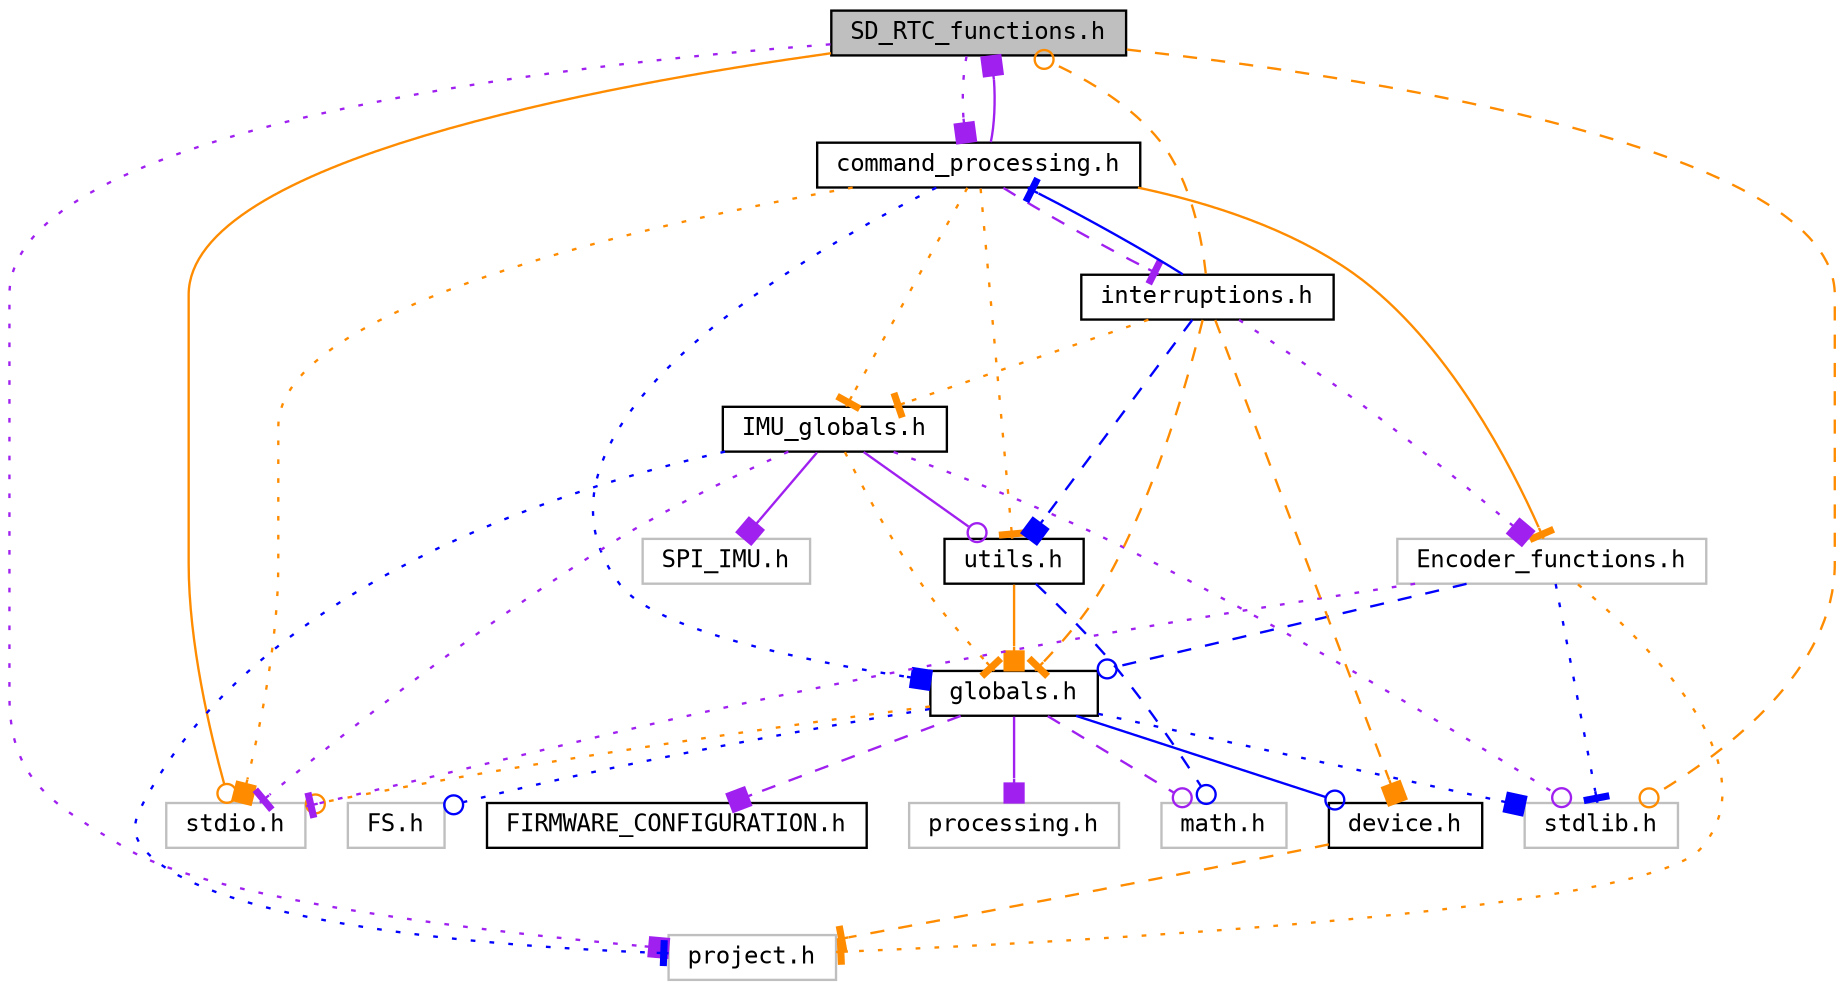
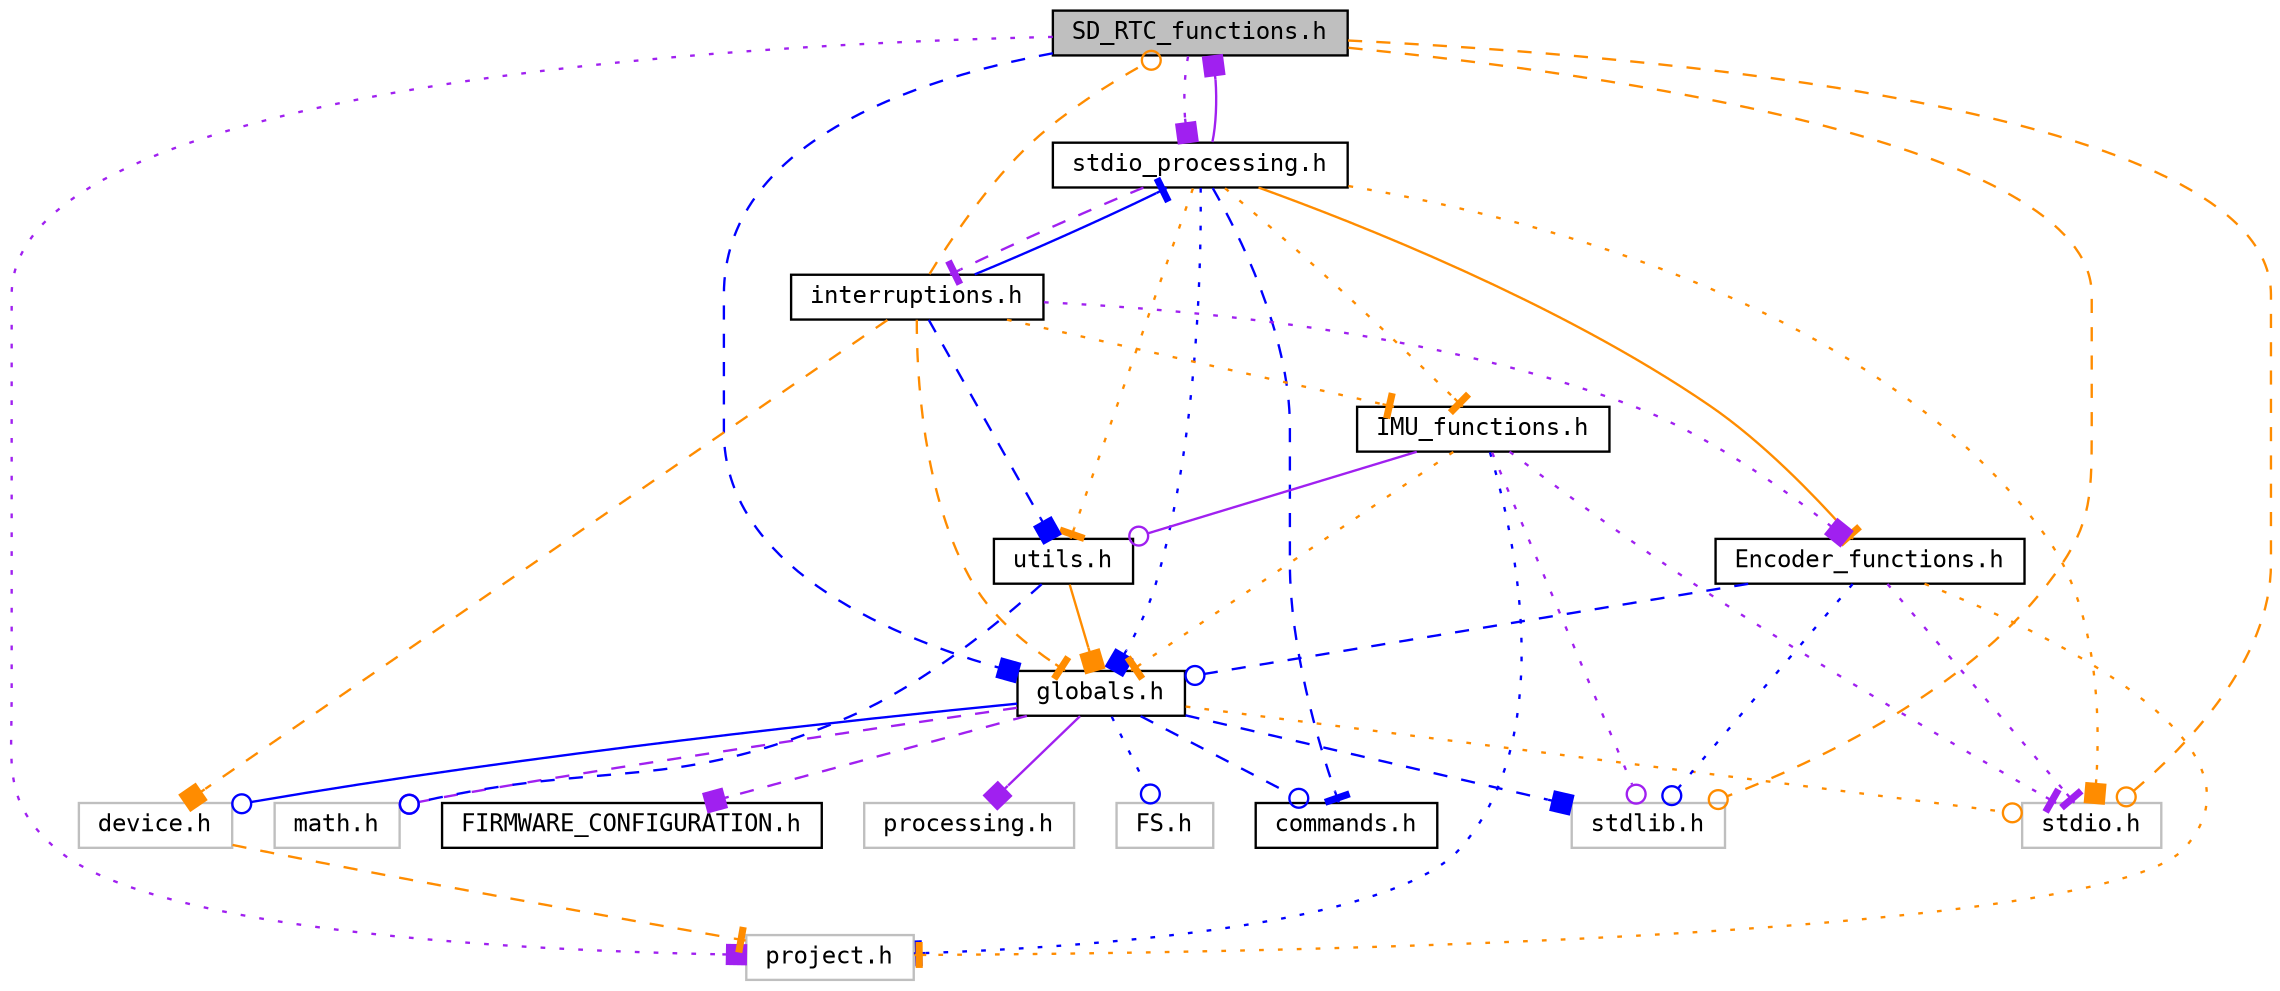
(979, 165) -> (1200, 165)
(252, 209) -> (2107, 155)
none -> (724, 334)
(835, 429) -> (1483, 429)
(726, 561) -> none
(1552, 561) -> (1870, 561)
(1575, 687) -> (1765, 686)
(1299, 757) -> (1367, 757)
none -> (1346, 825)
(1406, 825) -> (156, 825)
